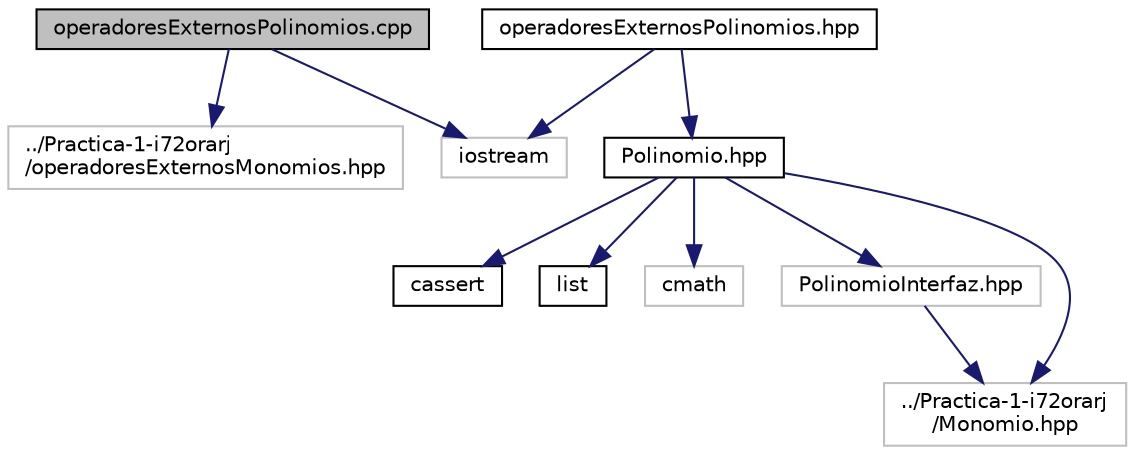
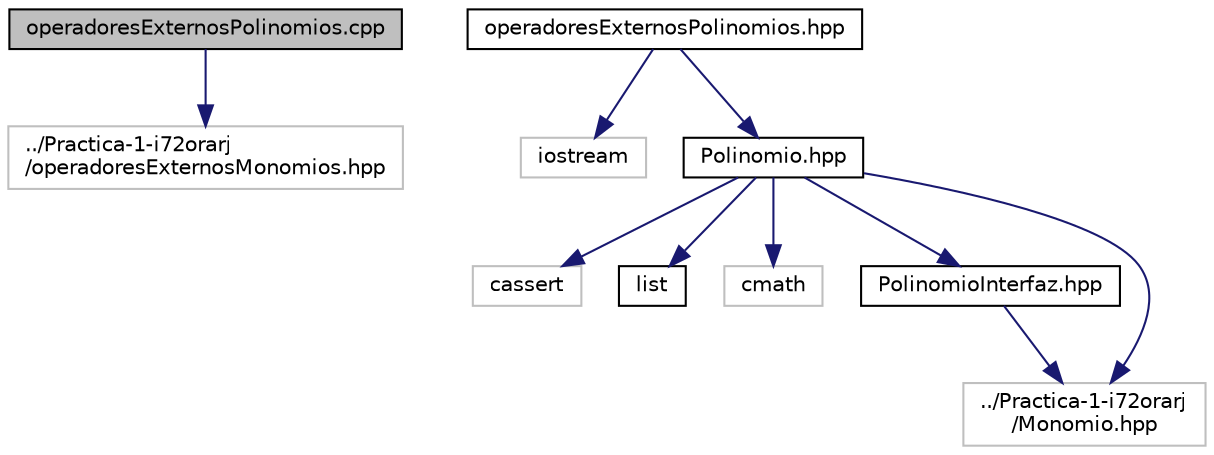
(359, 89) -> none
(448, 286) -> (527, 286)
(911, 286) -> (991, 286)
